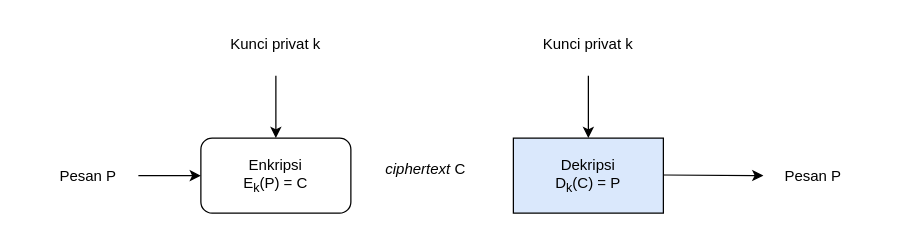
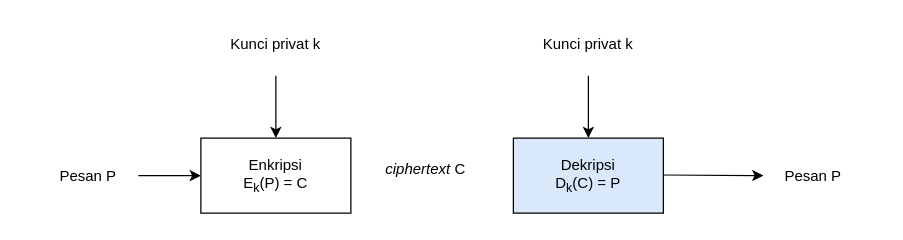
(276, 176) -> (276, 176)
